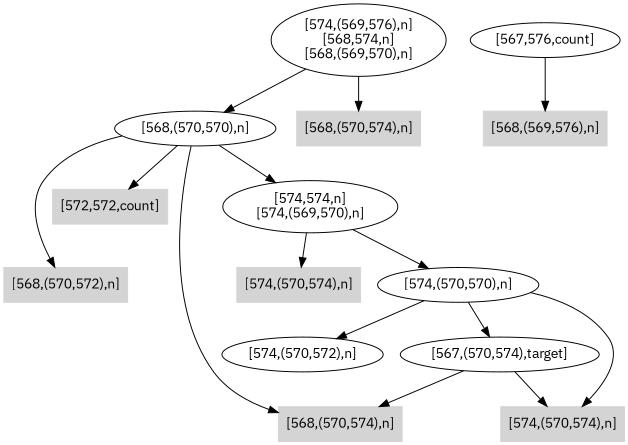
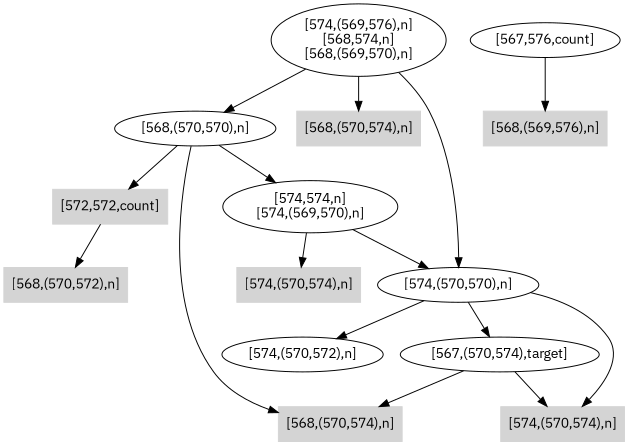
none -> (447, 158)
(47, 177) -> (90, 242)
